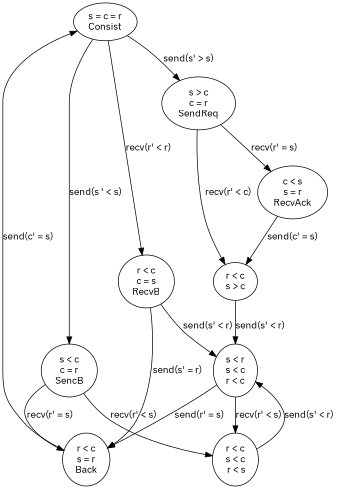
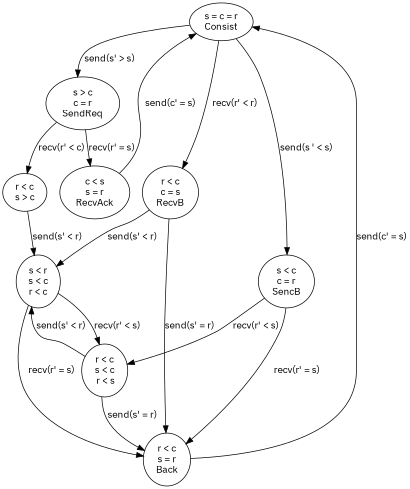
(264, 237) -> (138, 97)
(199, 415) -> (52, 370)
none -> (113, 427)
